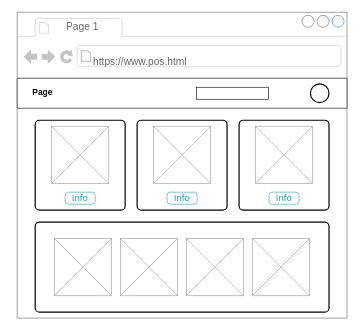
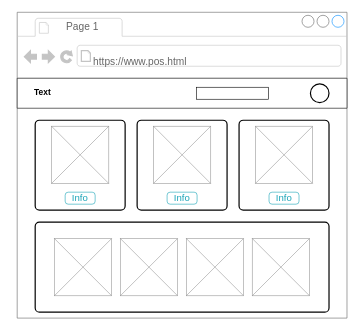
(43, 90) -> (43, 90)
